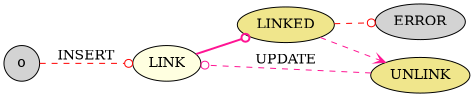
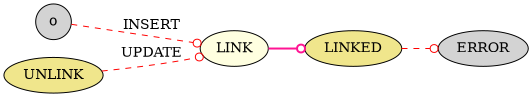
(348, 48) -> none
(290, 69) -> (149, 66)
